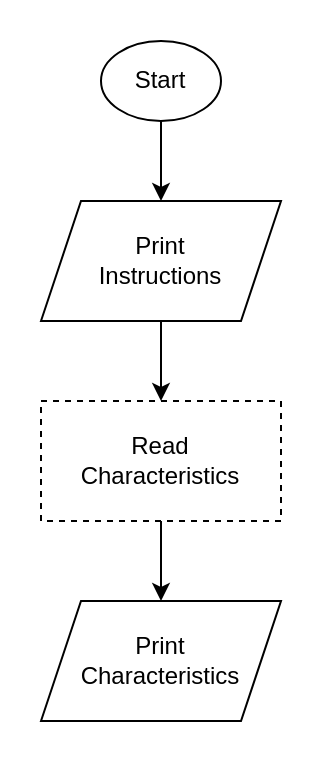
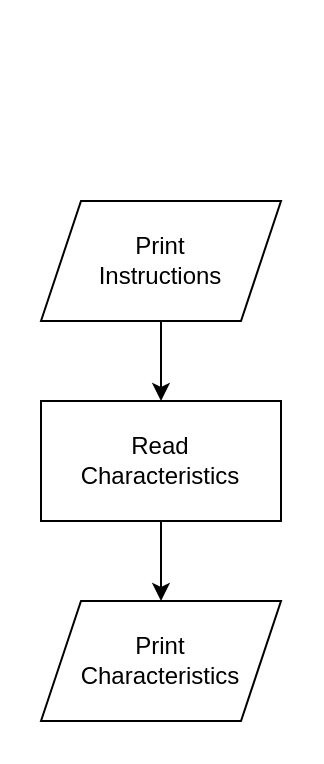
(161, 81) -> none
(161, 154) -> none
(161, 461) -> (161, 461)
